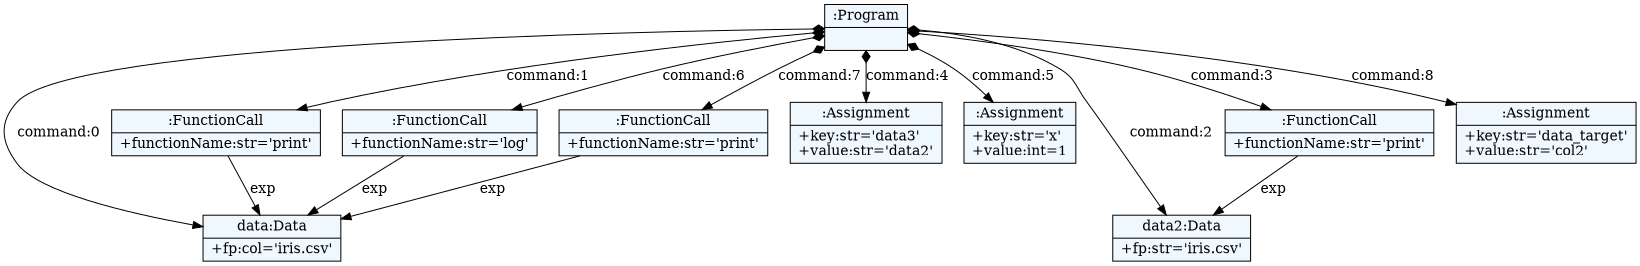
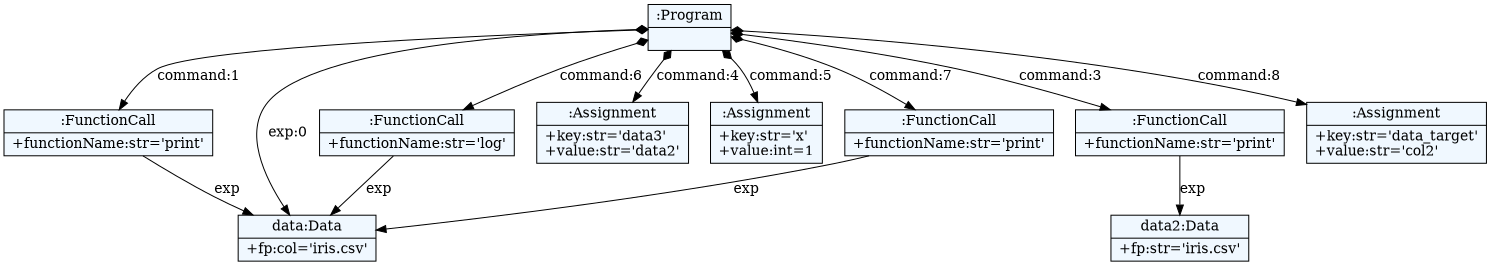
(1070, 76) -> none
(59, 133) -> (288, 133)
